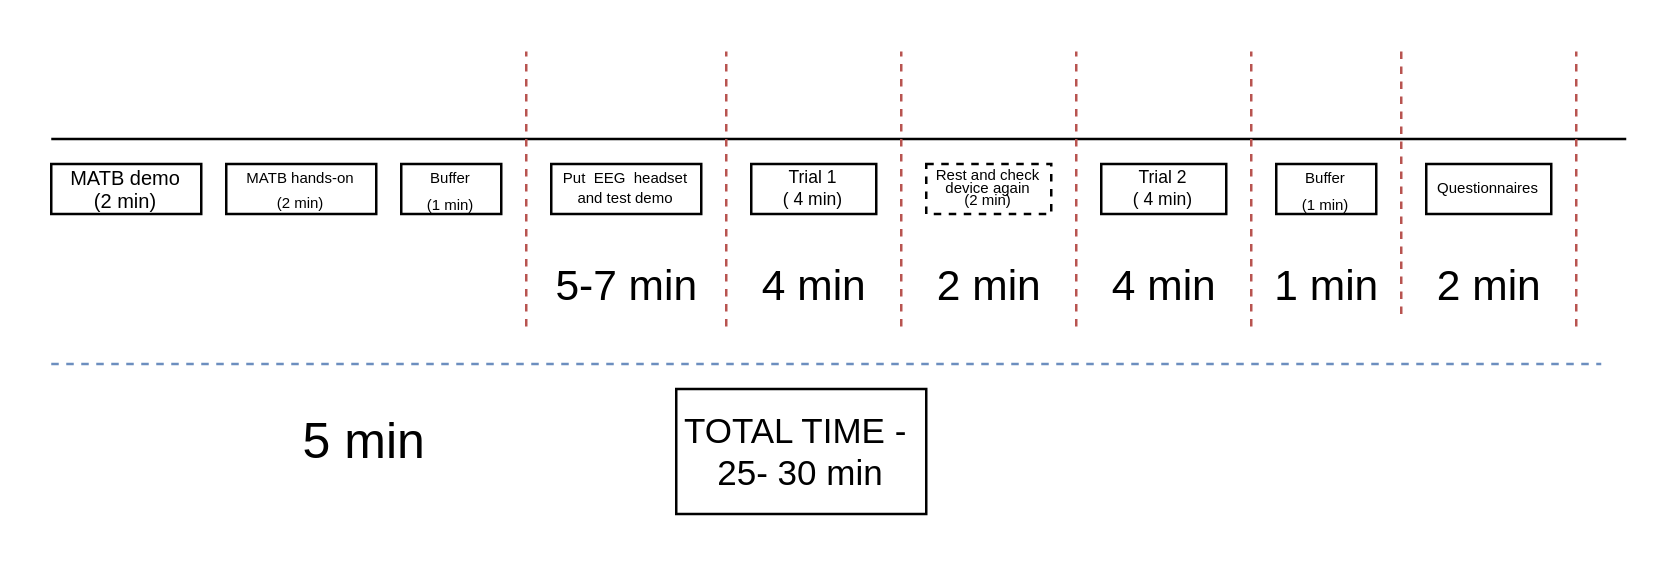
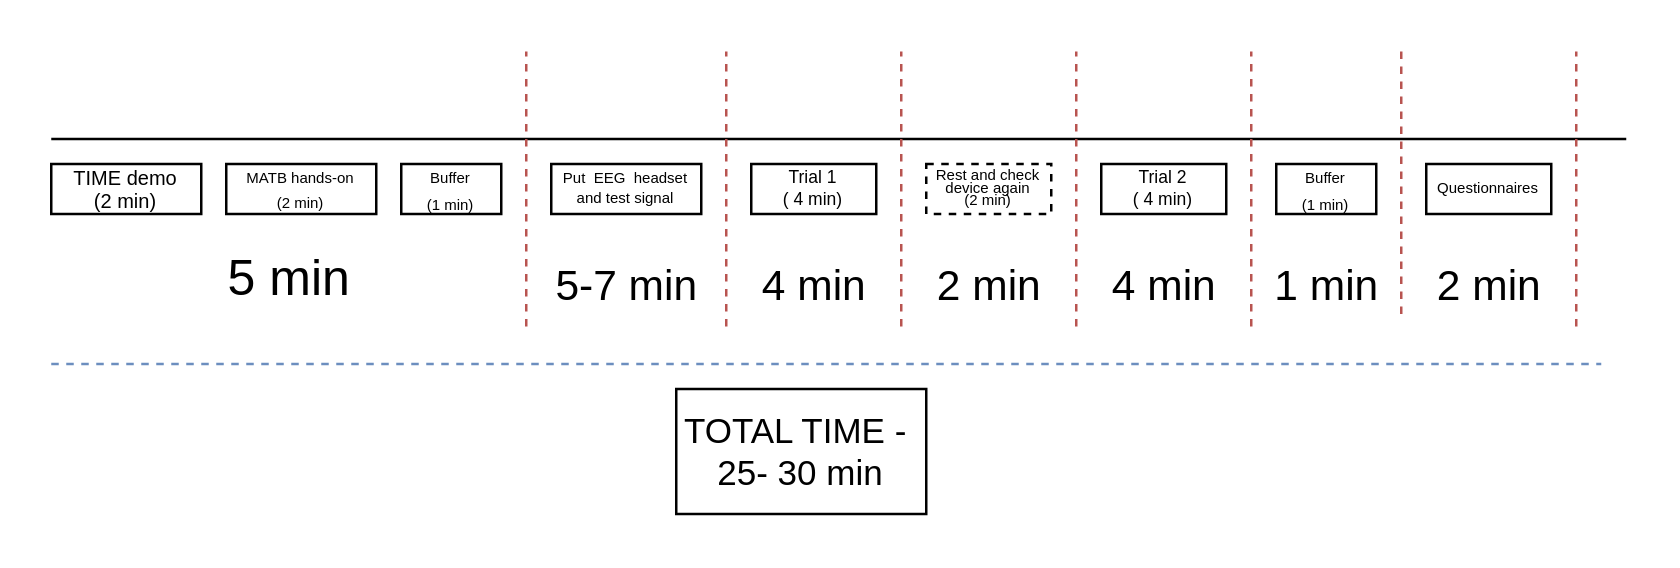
(126, 189) -> (126, 189)
(626, 189) -> (626, 189)
(364, 439) -> (289, 276)
